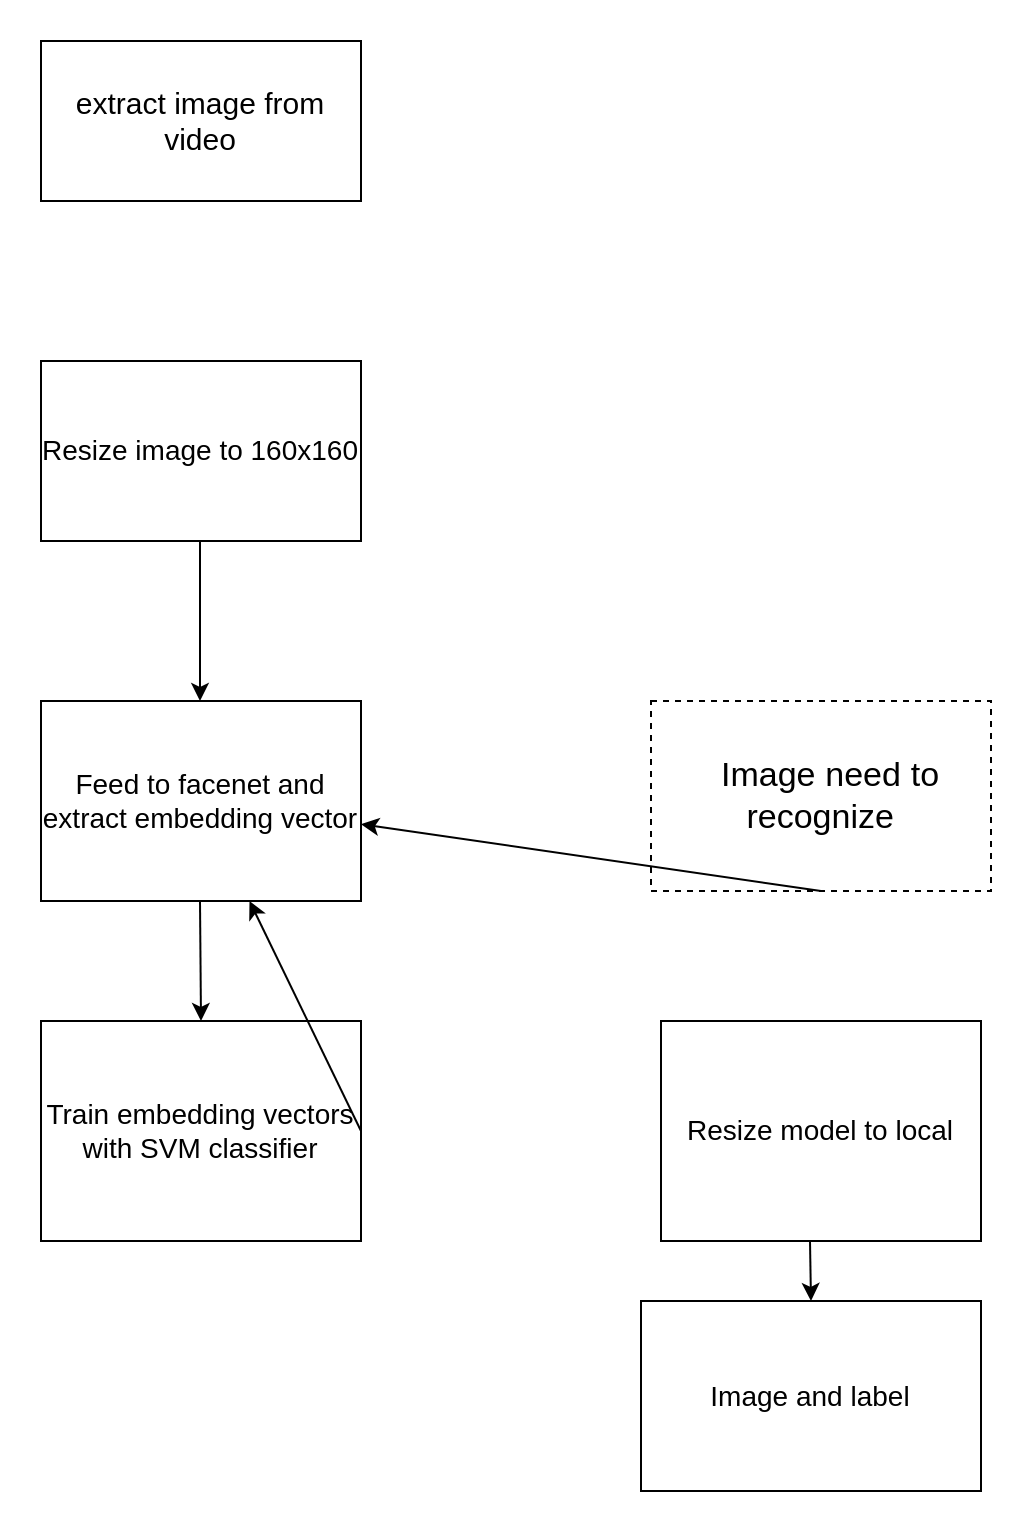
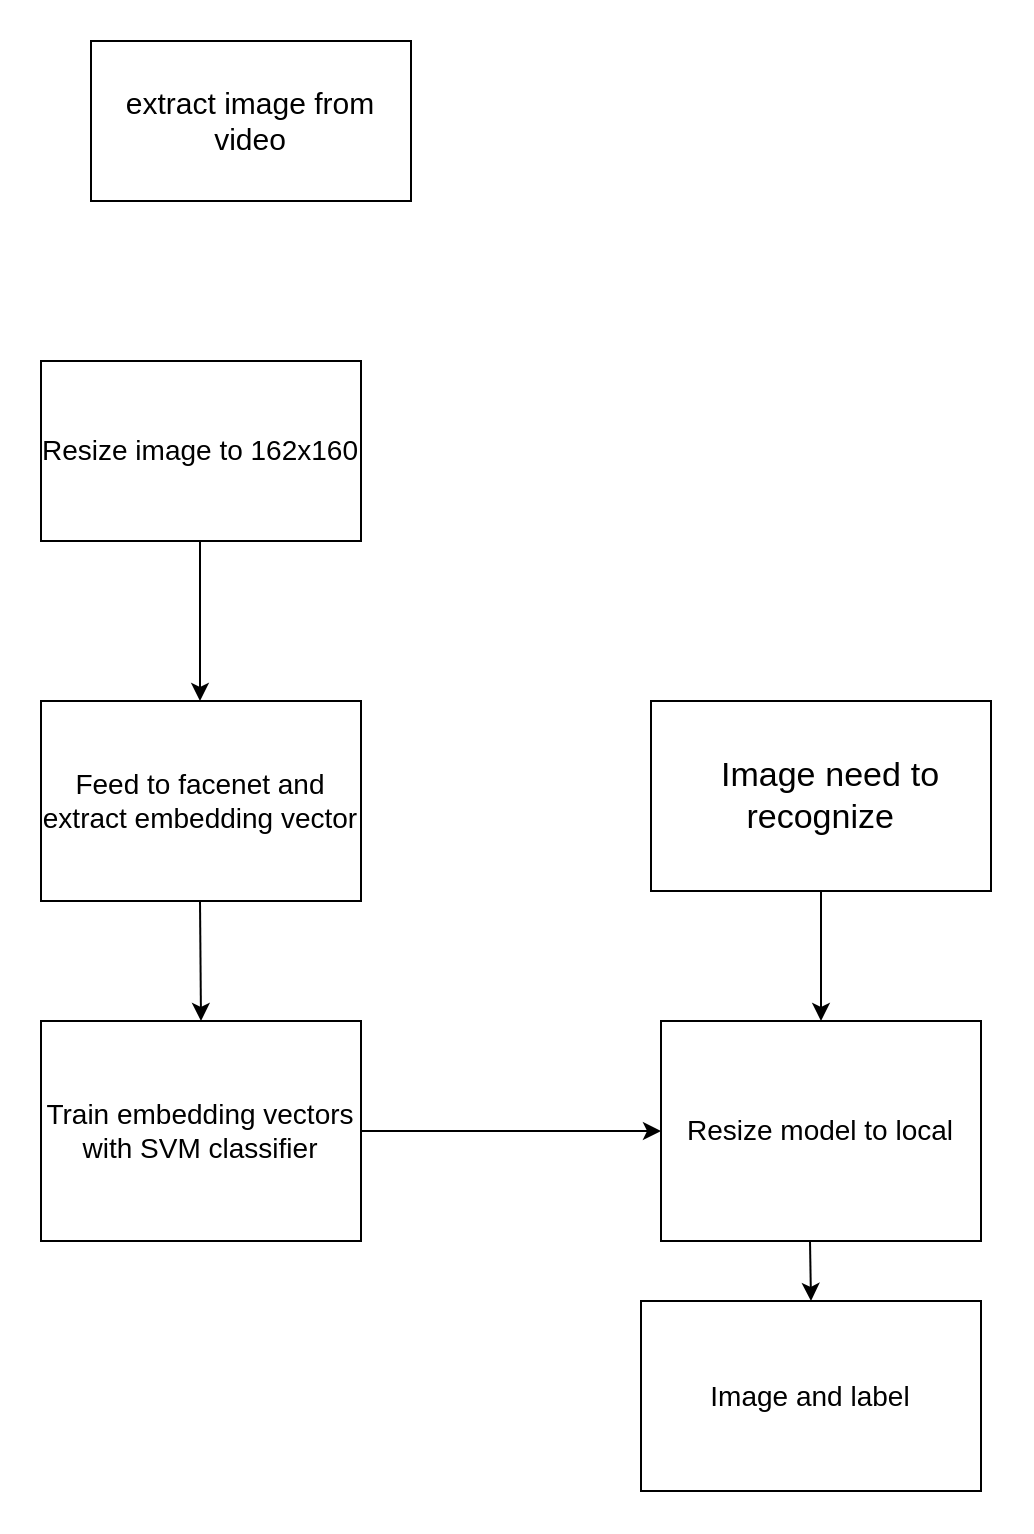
(201, 121) -> (251, 121)
(201, 451) -> (201, 451)
(821, 796) -> (821, 796)
(597, 859) -> (821, 949)
(308, 1022) -> (504, 1131)
